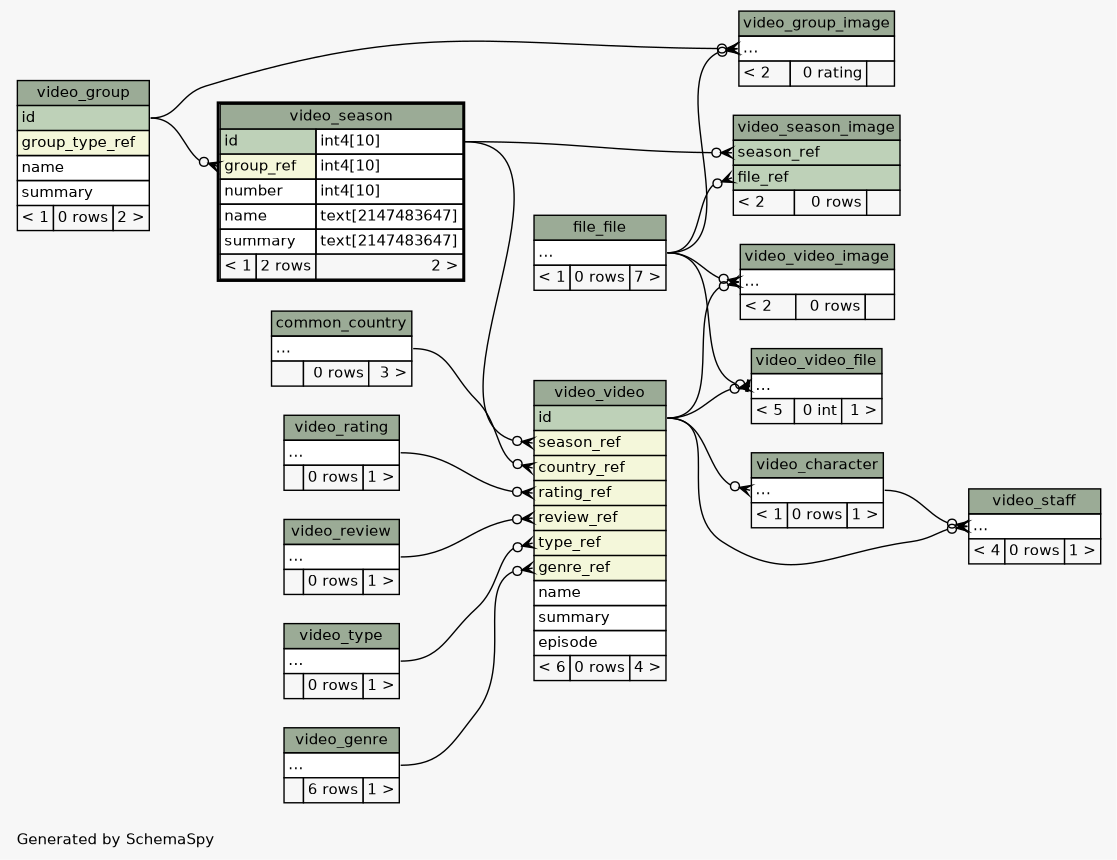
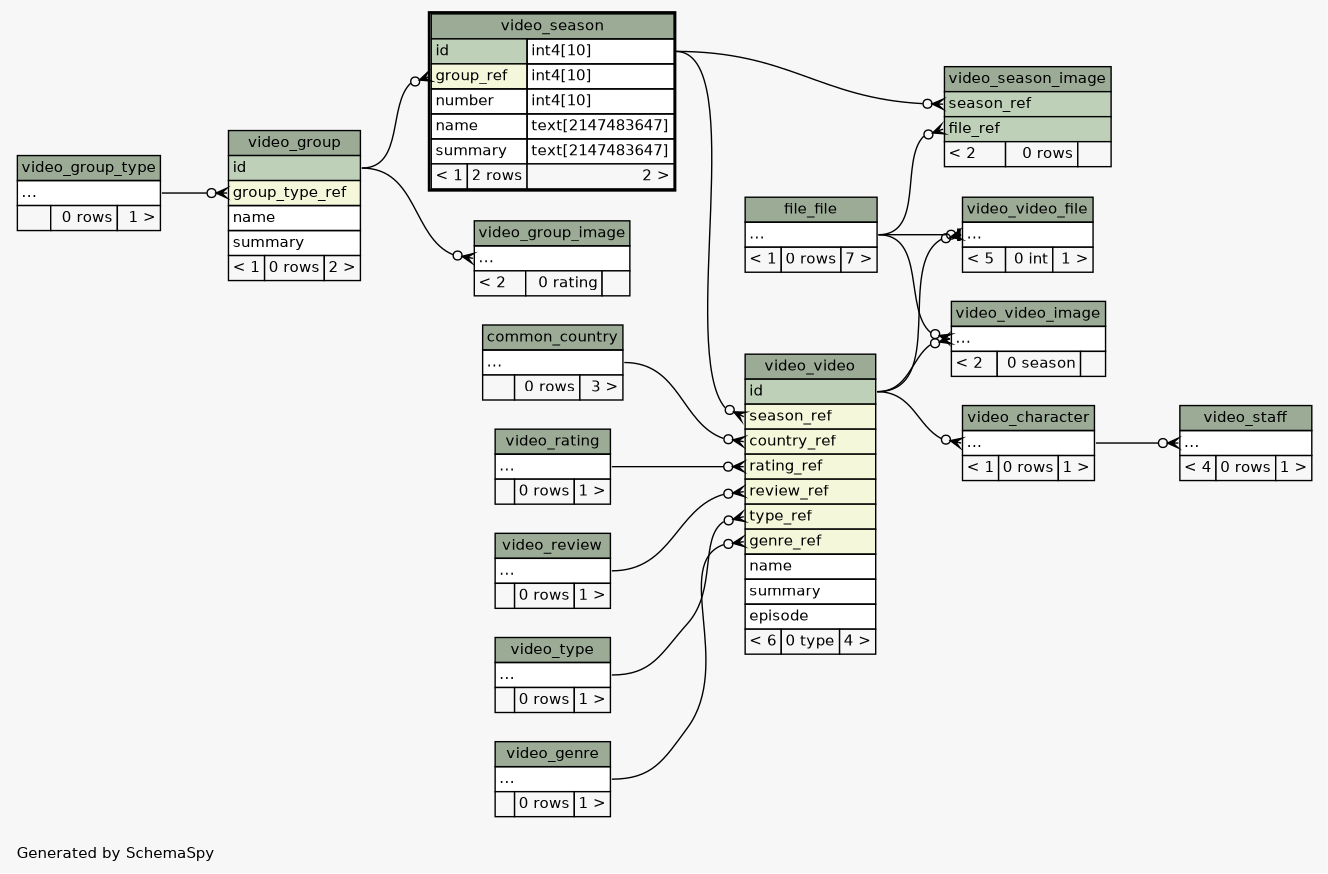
(704, 166) -> none
none -> (88, 193)
(835, 306) -> (1042, 363)
(761, 560) -> none
(600, 667) -> (810, 641)
(333, 790) -> (544, 803)
